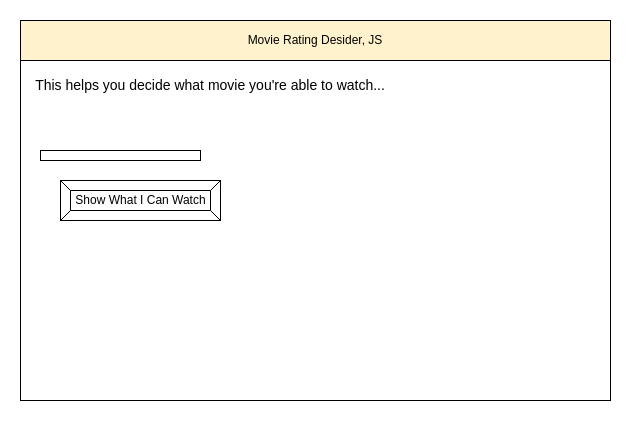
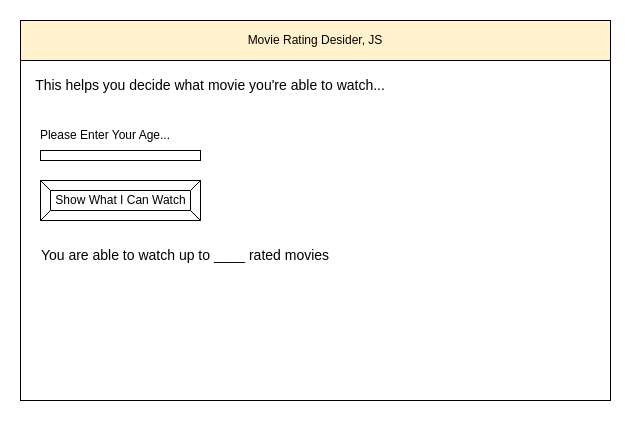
none -> (106, 136)
(141, 201) -> (121, 201)
none -> (186, 256)
